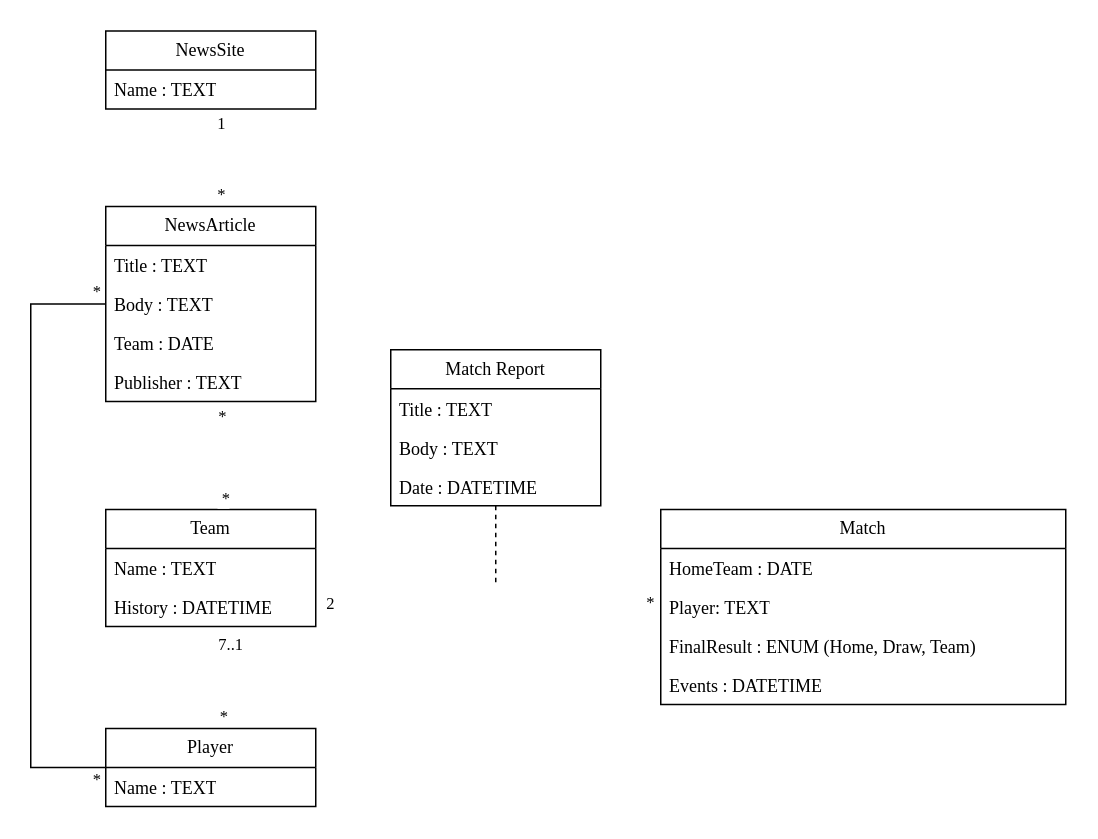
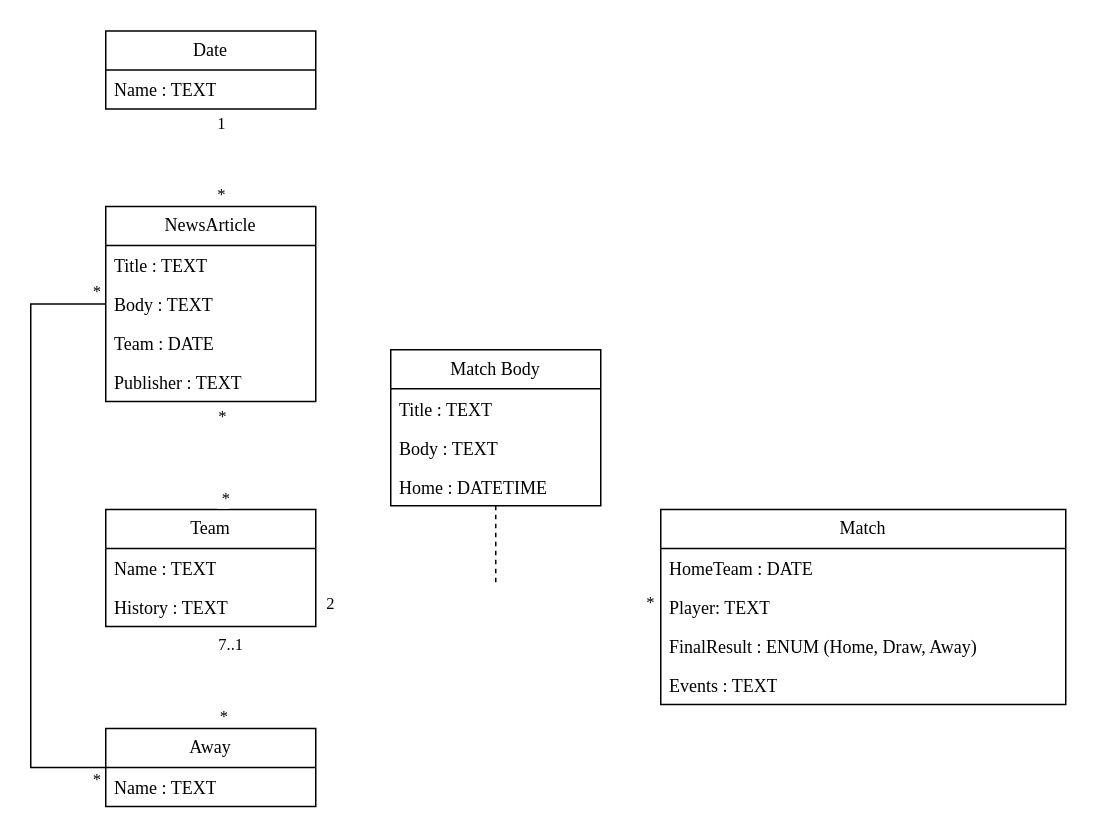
(211, 50) -> (211, 50)
(496, 370) -> (496, 370)
(468, 489) -> (468, 489)
(196, 609) -> (176, 609)
(830, 648) -> (830, 648)
(748, 687) -> (728, 687)
(211, 748) -> (211, 748)
